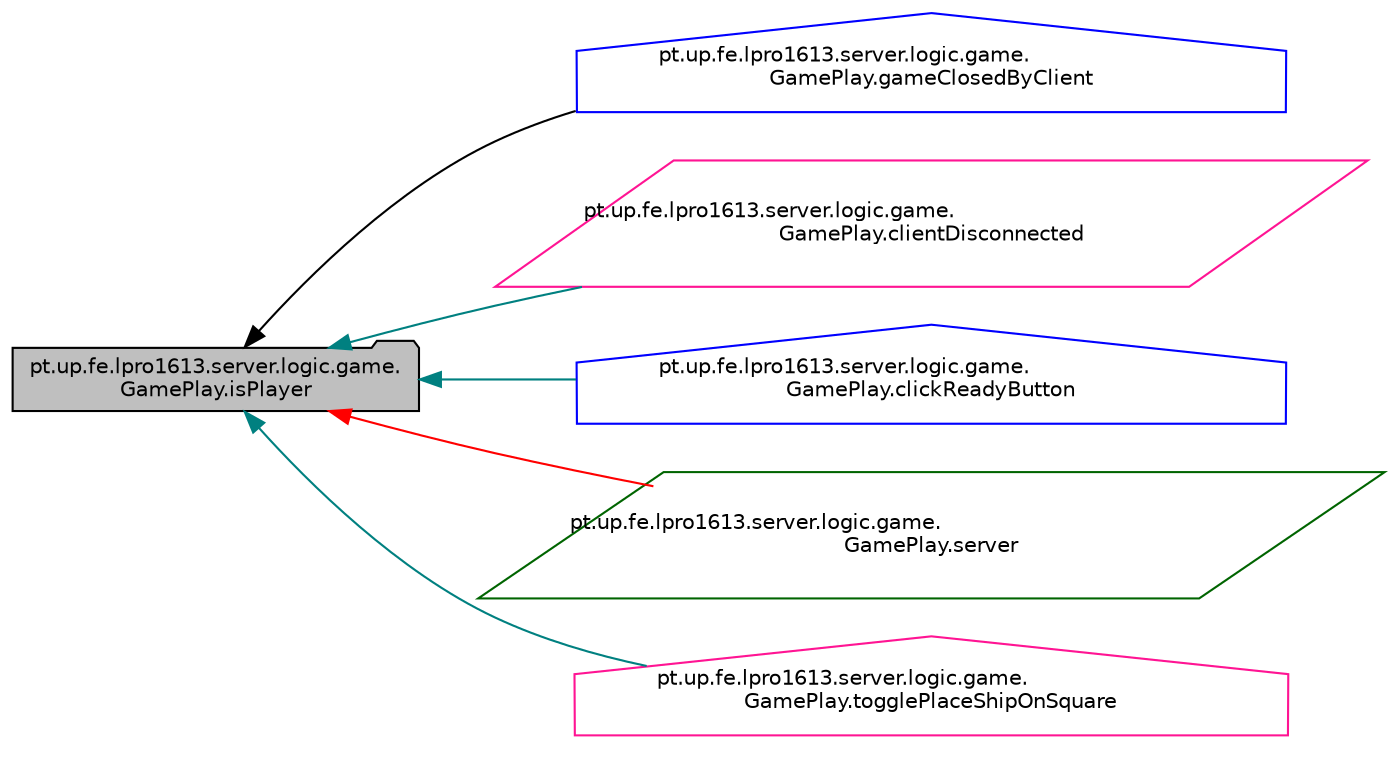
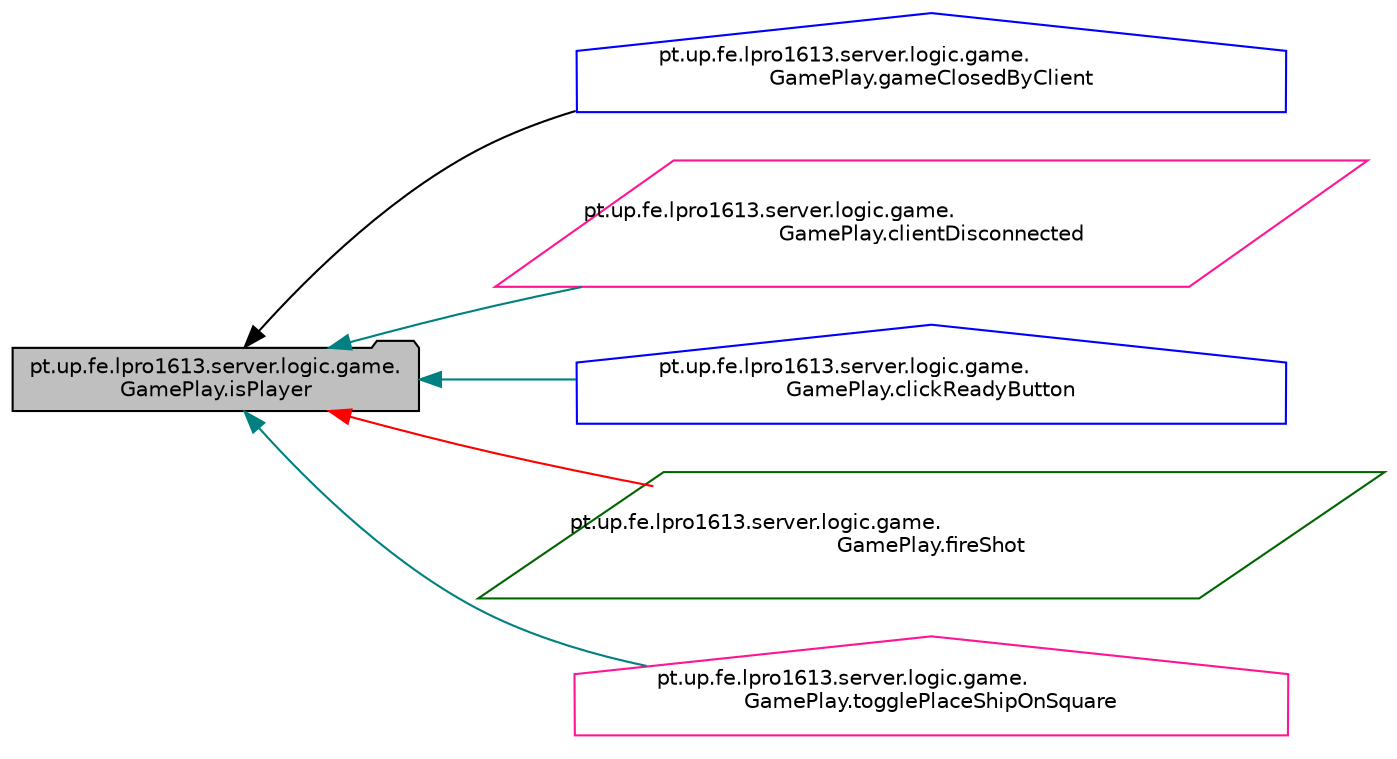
(931, 535) -> (931, 535)
